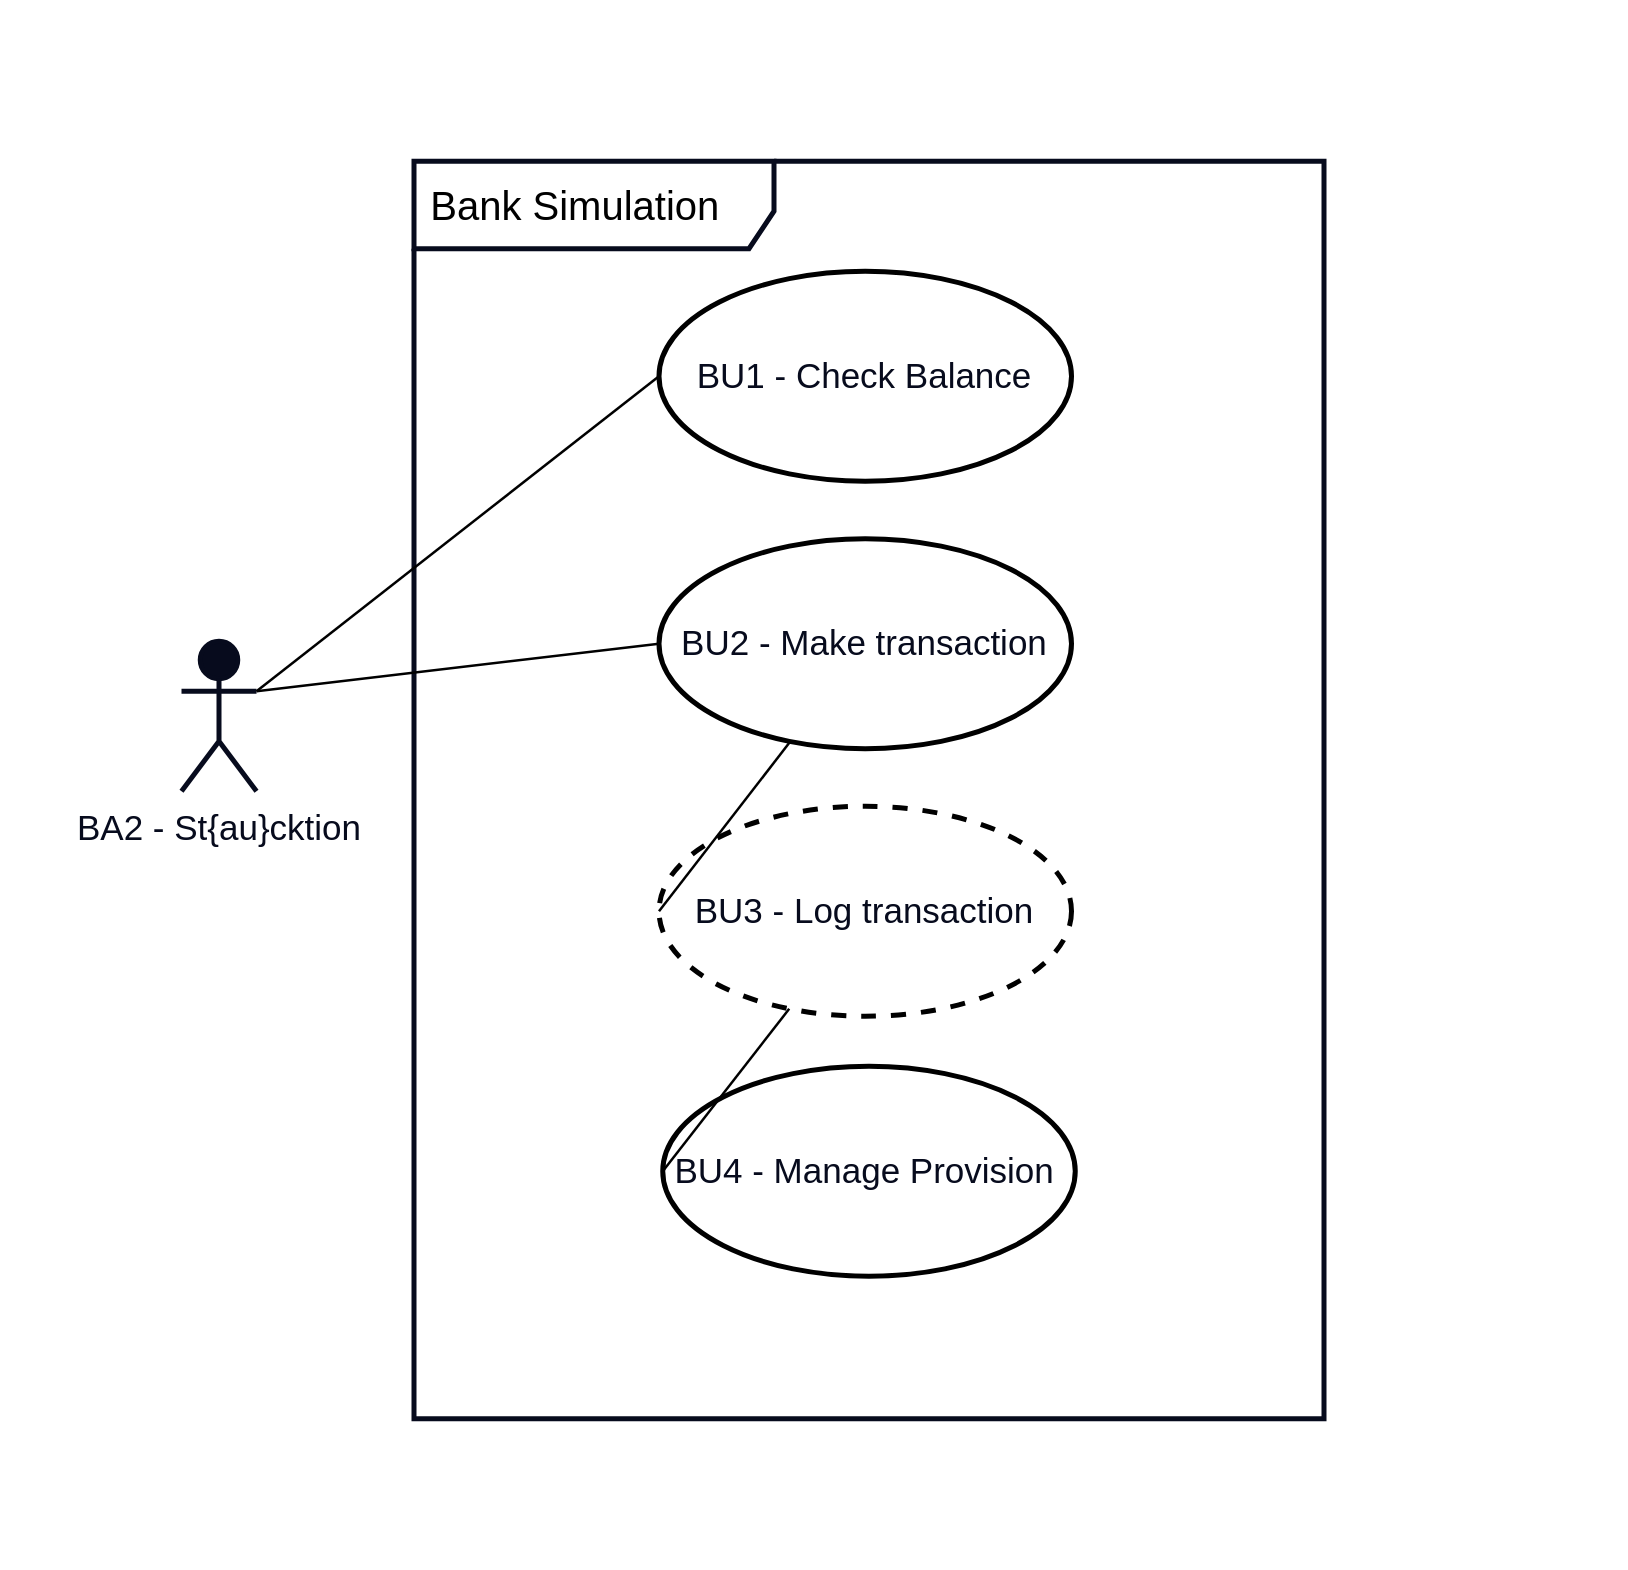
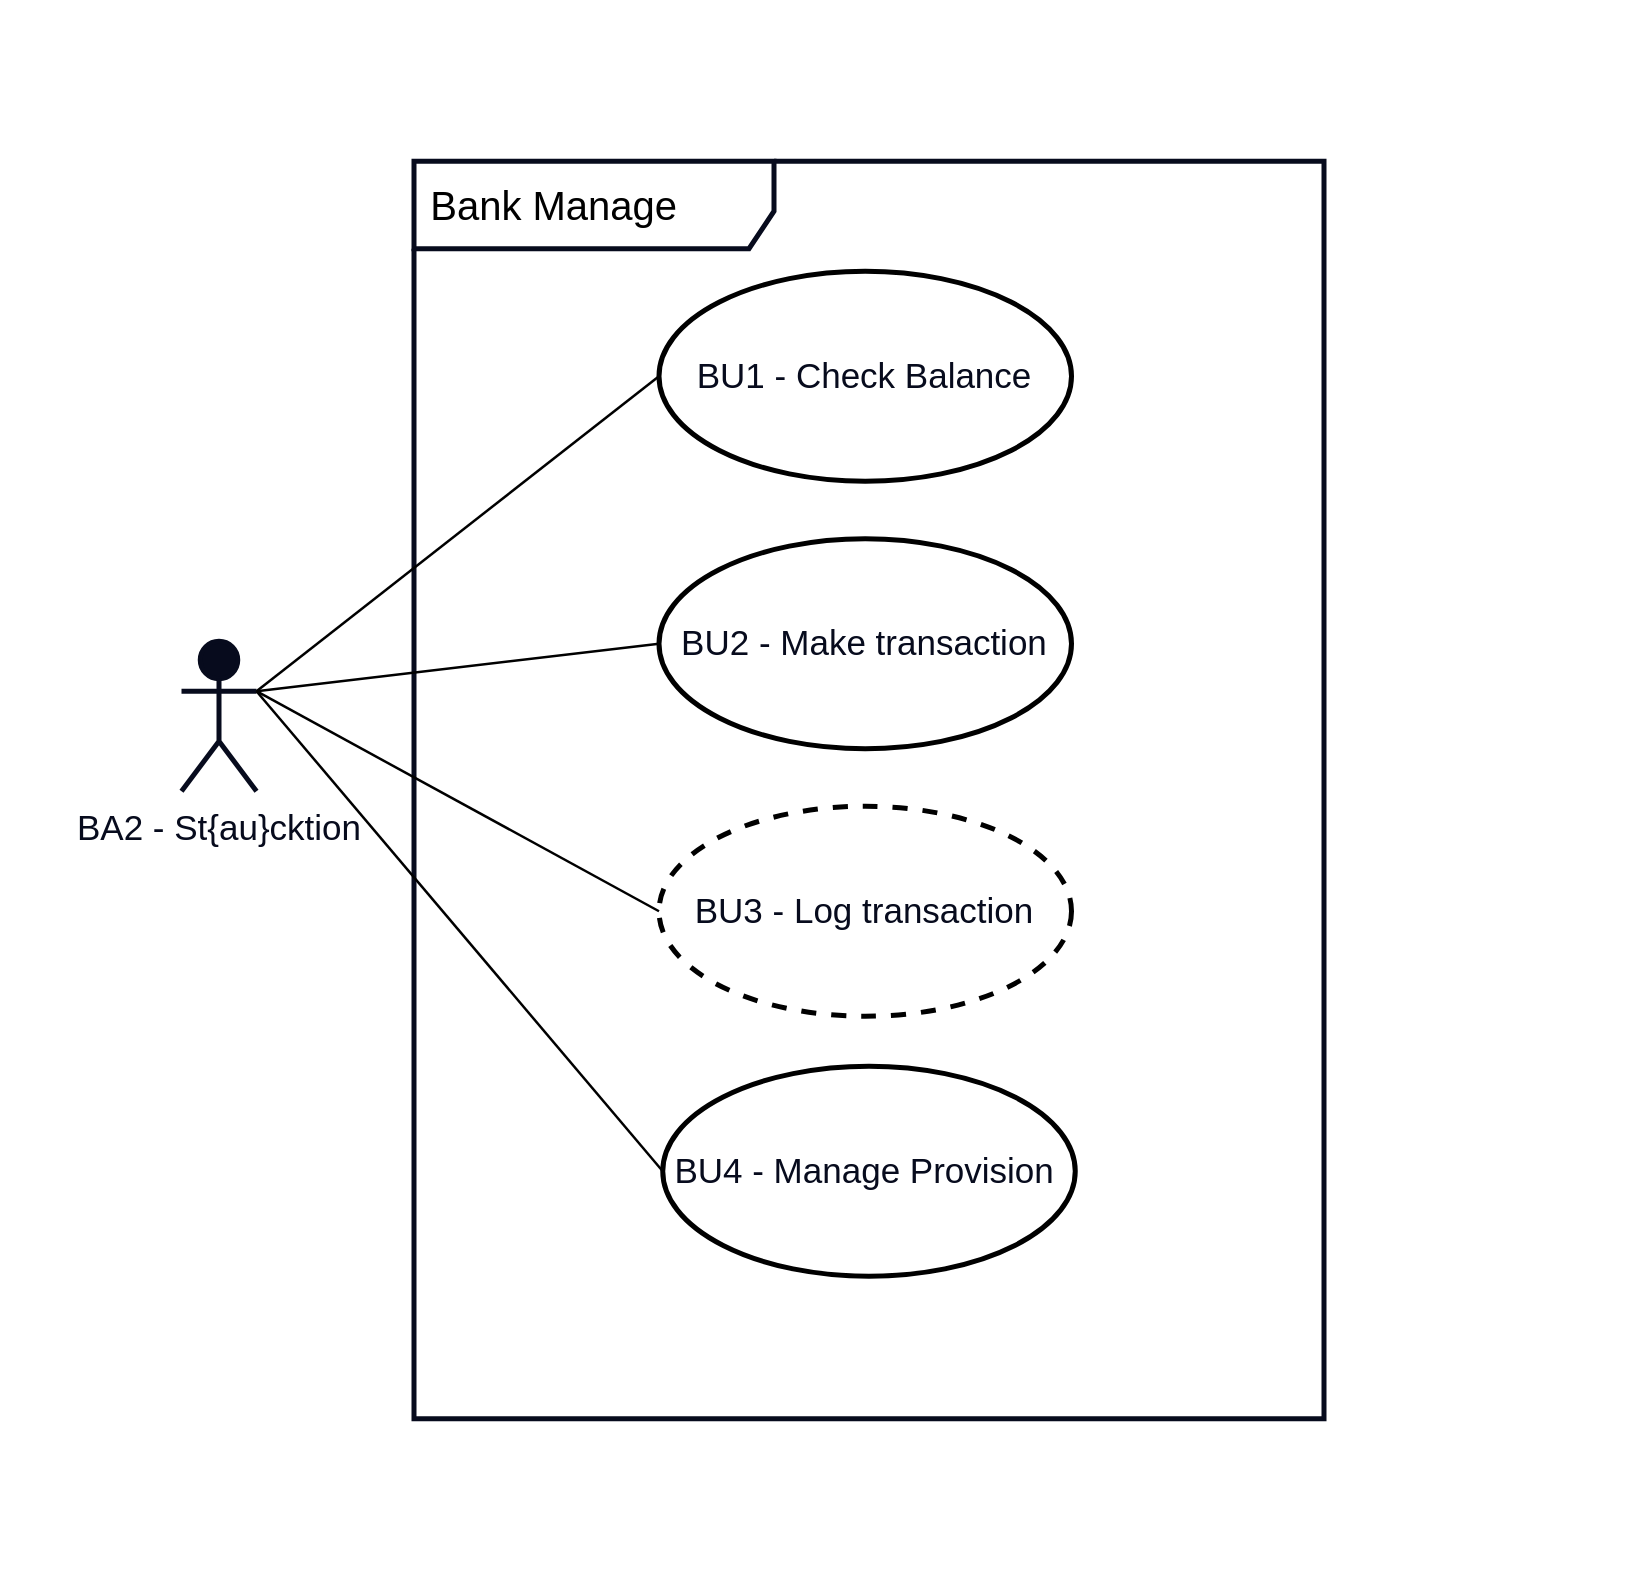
(542, 206) -> (520, 206)
(724, 826) -> (538, 845)
(726, 1090) -> (539, 1025)
